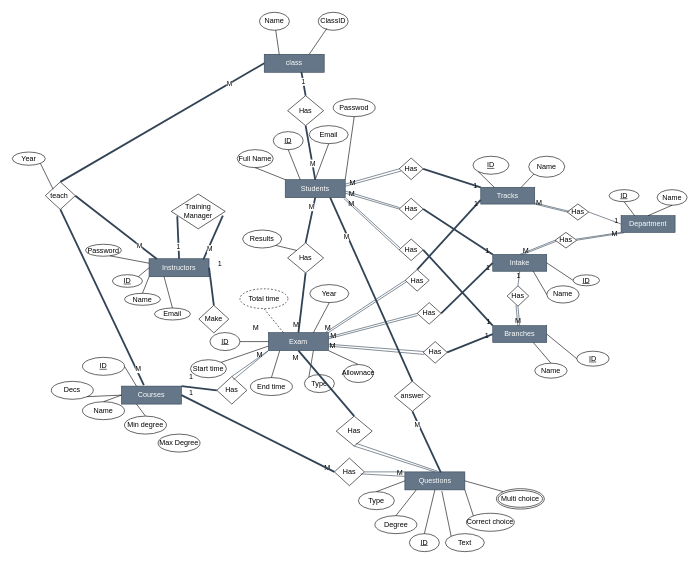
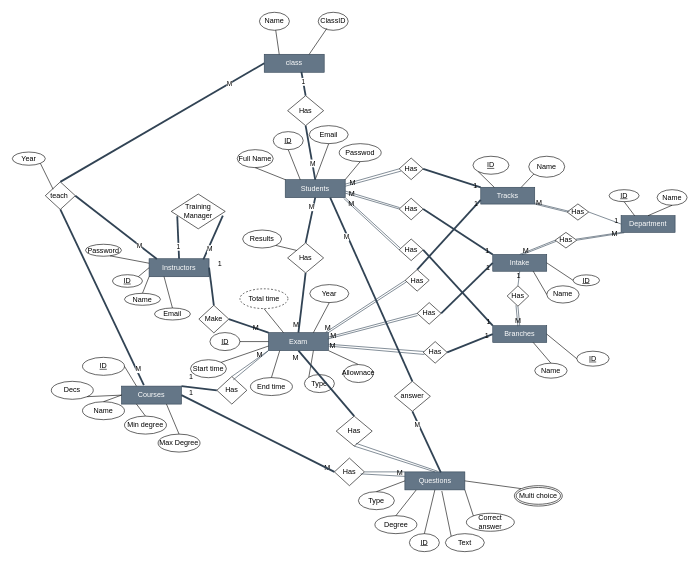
(354, 108) -> (360, 153)
(274, 321) -> (274, 321)
none -> (248, 326)
none -> (173, 419)
(521, 499) -> (539, 496)
(491, 522) -> (491, 522)
